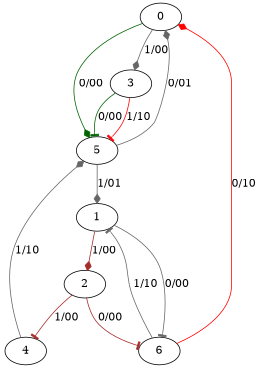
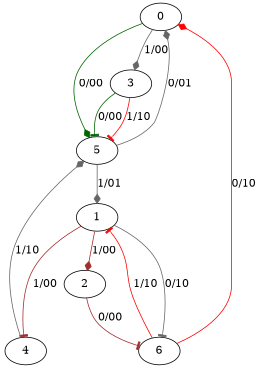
(177, 284) -> (177, 284)
(130, 285) -> (130, 285)
(53, 314) -> (33, 270)
